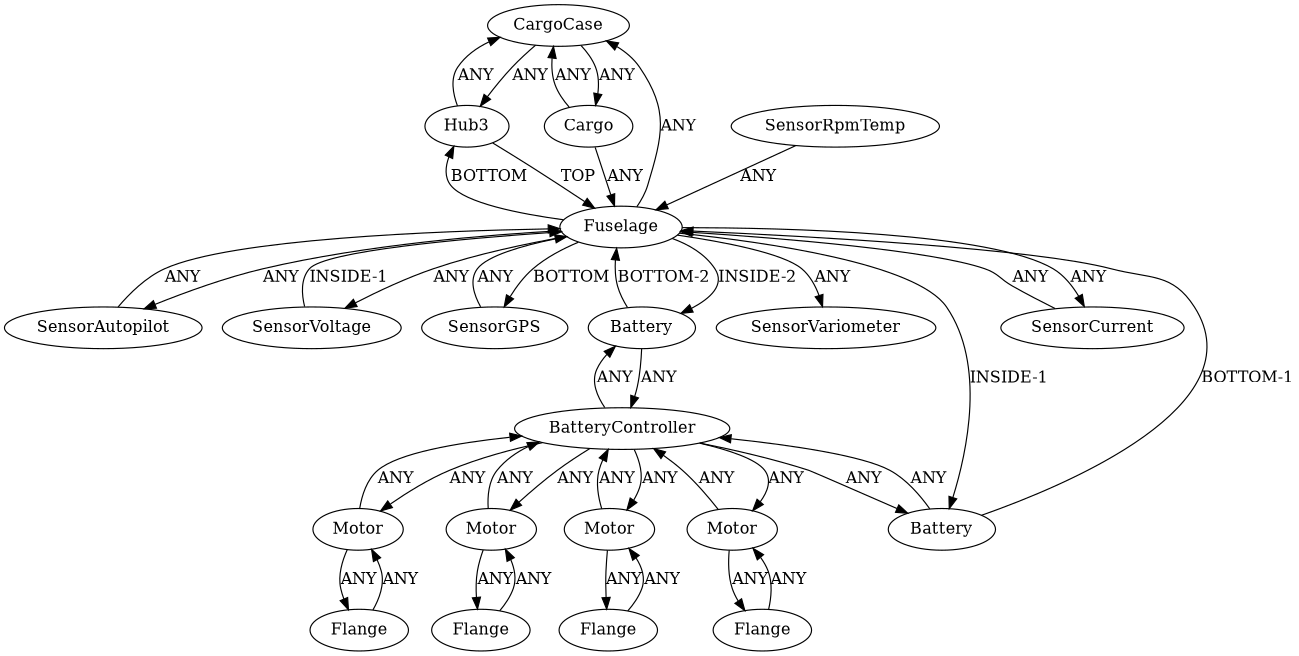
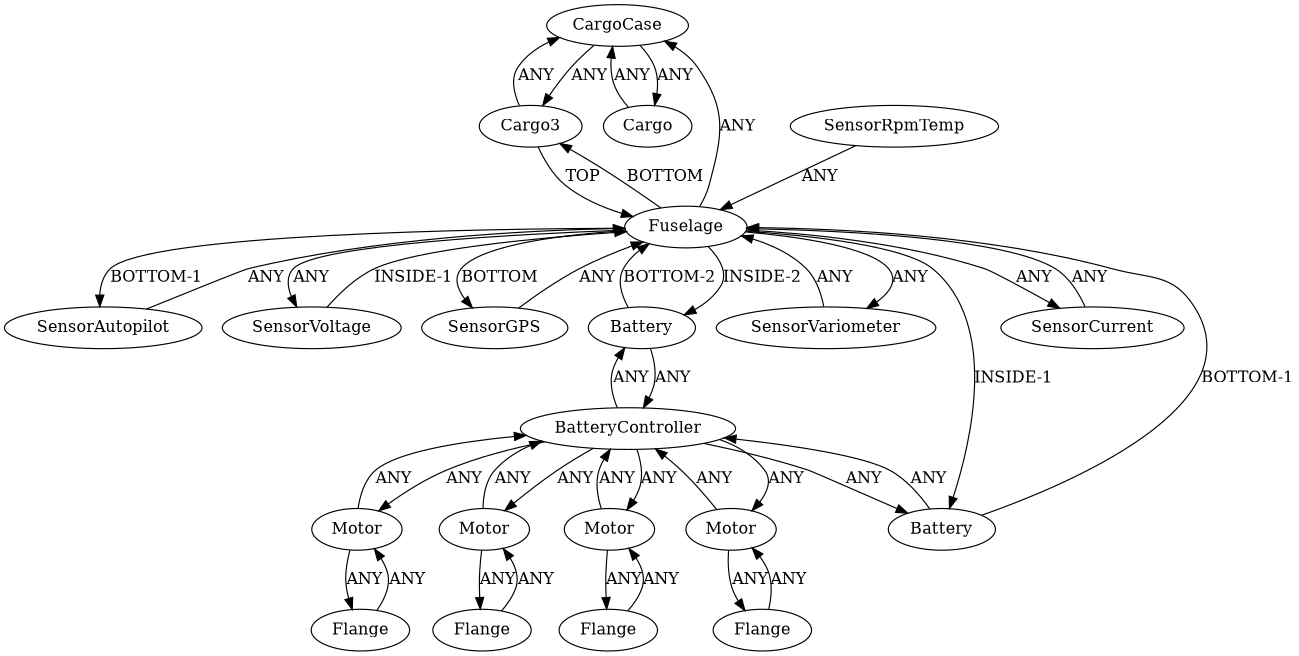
(467, 126) -> (531, 126)
(603, 171) -> (799, 262)
(281, 277) -> (157, 277)
